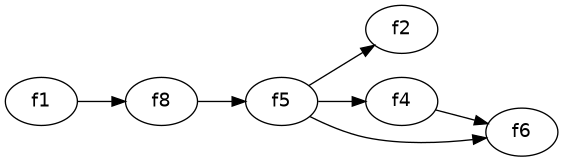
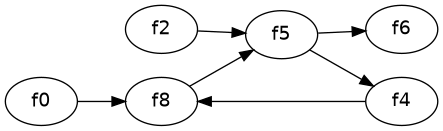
(336, 69) -> (215, 32)
(41, 101) -> (41, 101)
(455, 115) -> (288, 101)
